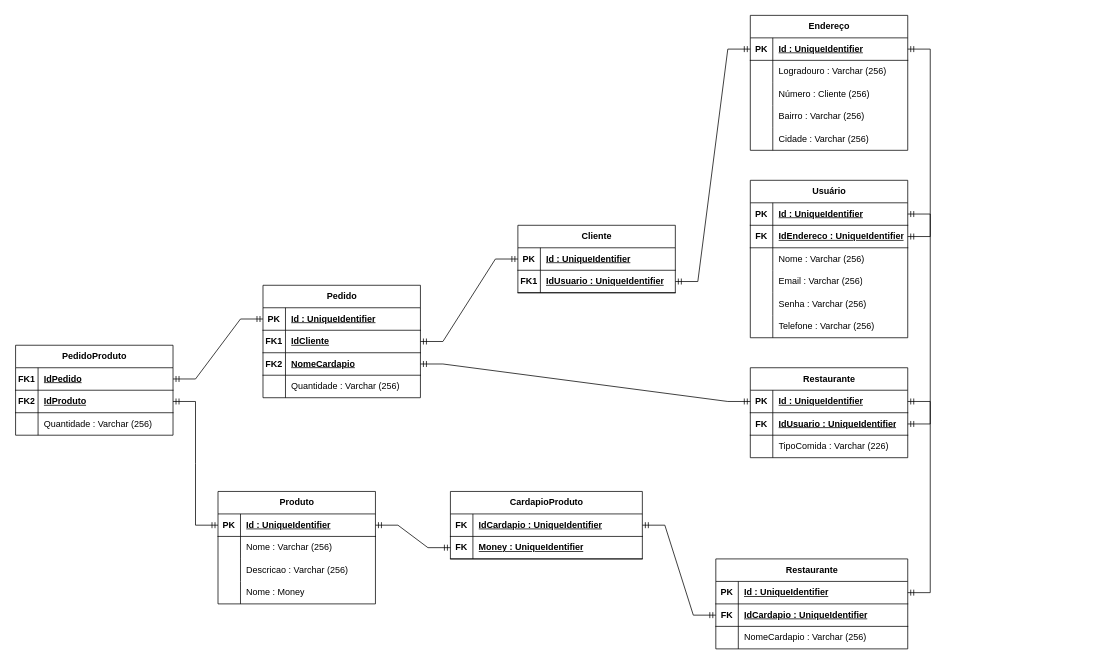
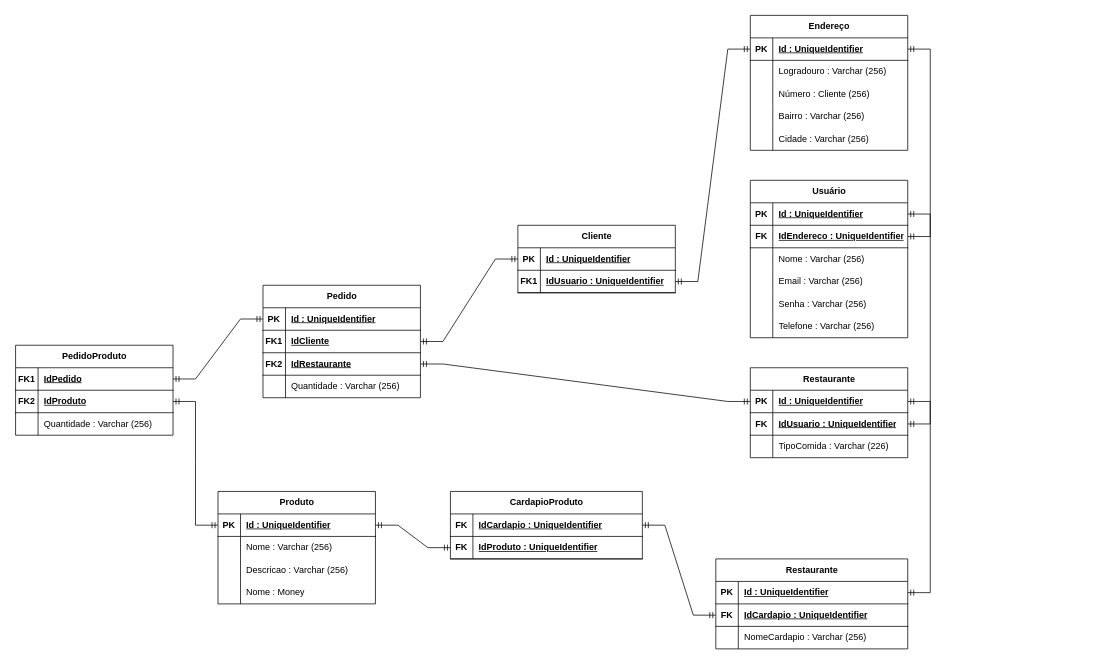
(320, 364) -> (324, 364)
(532, 548) -> (542, 548)
